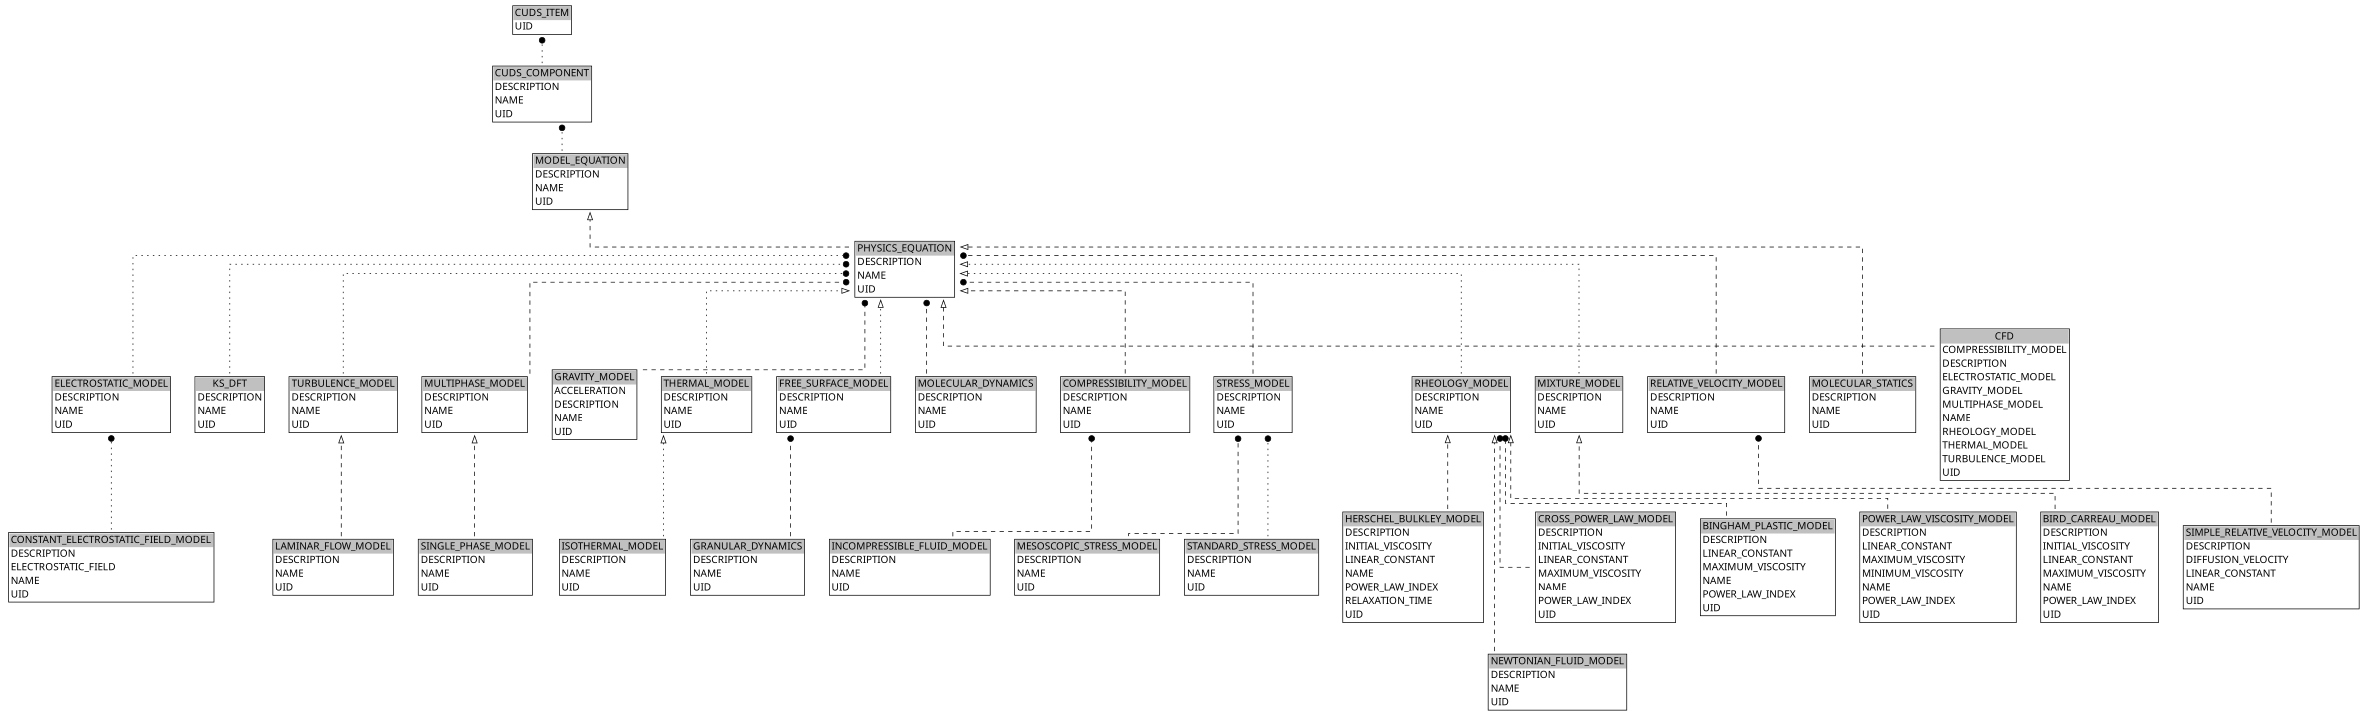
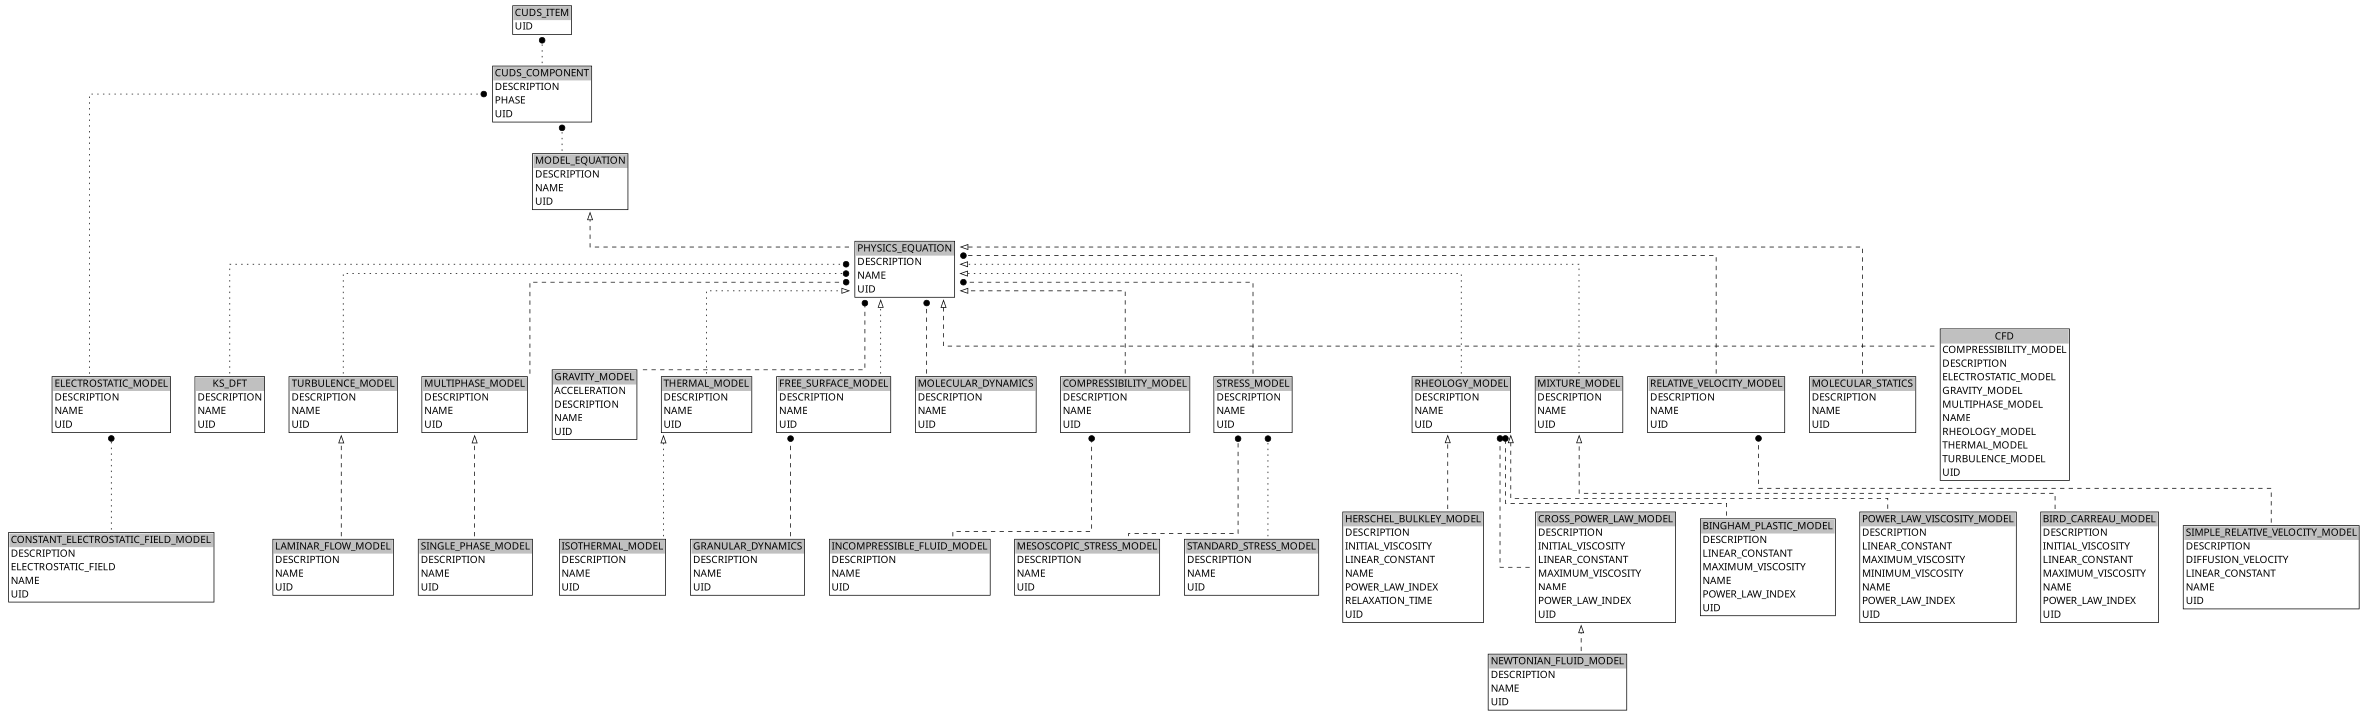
(509, 101) -> (510, 101)
(429, 256) -> (145, 94)
(1495, 547) -> (1581, 642)
